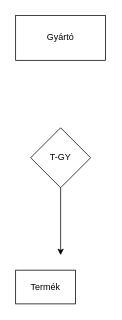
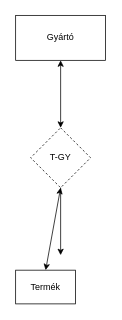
none -> (60, 94)
(60, 158) -> (60, 158)
none -> (52, 232)
